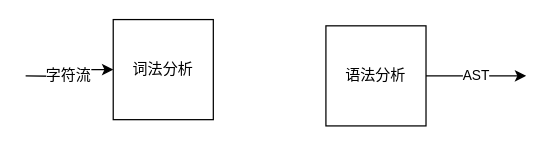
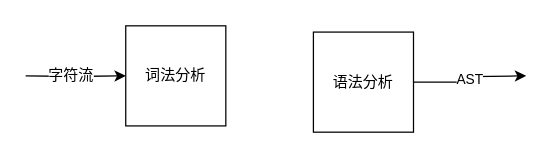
(163, 69) -> (176, 76)
(376, 76) -> (363, 82)
